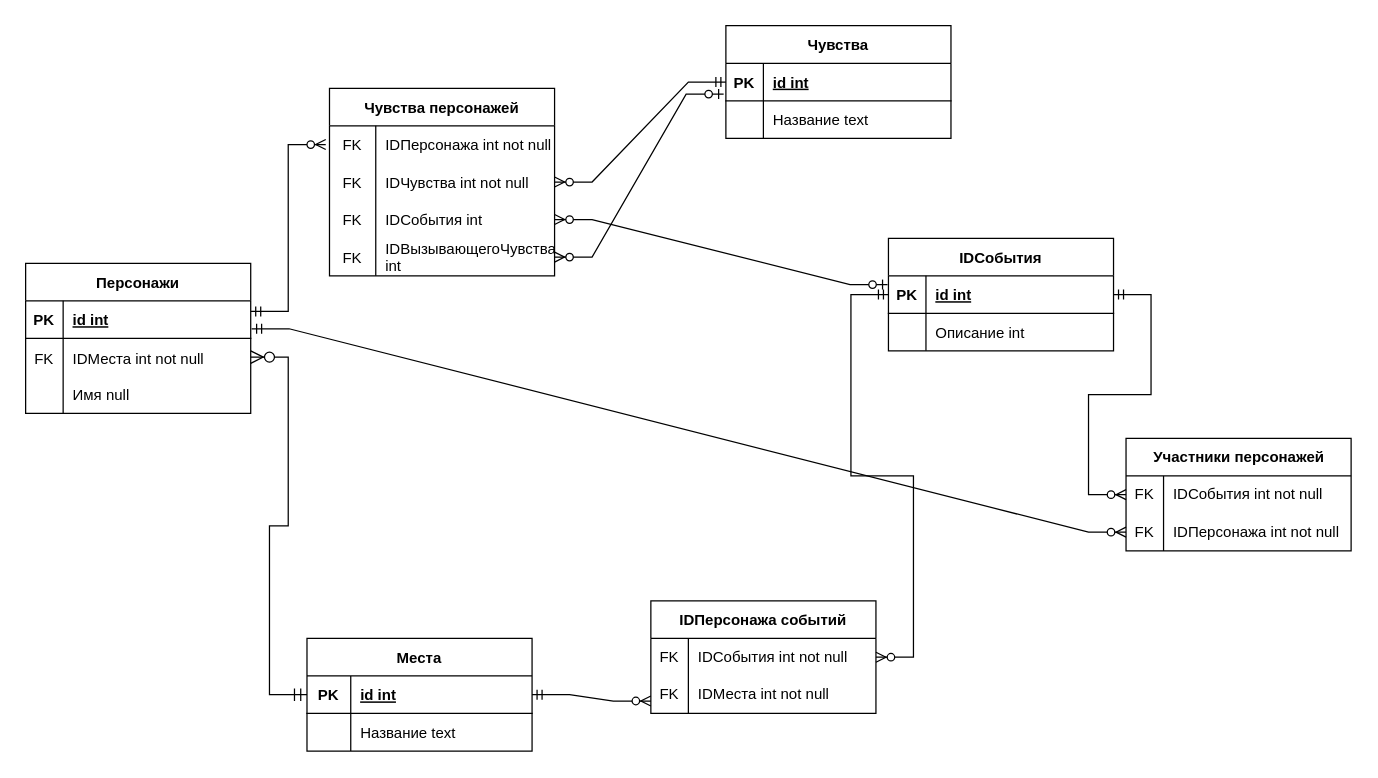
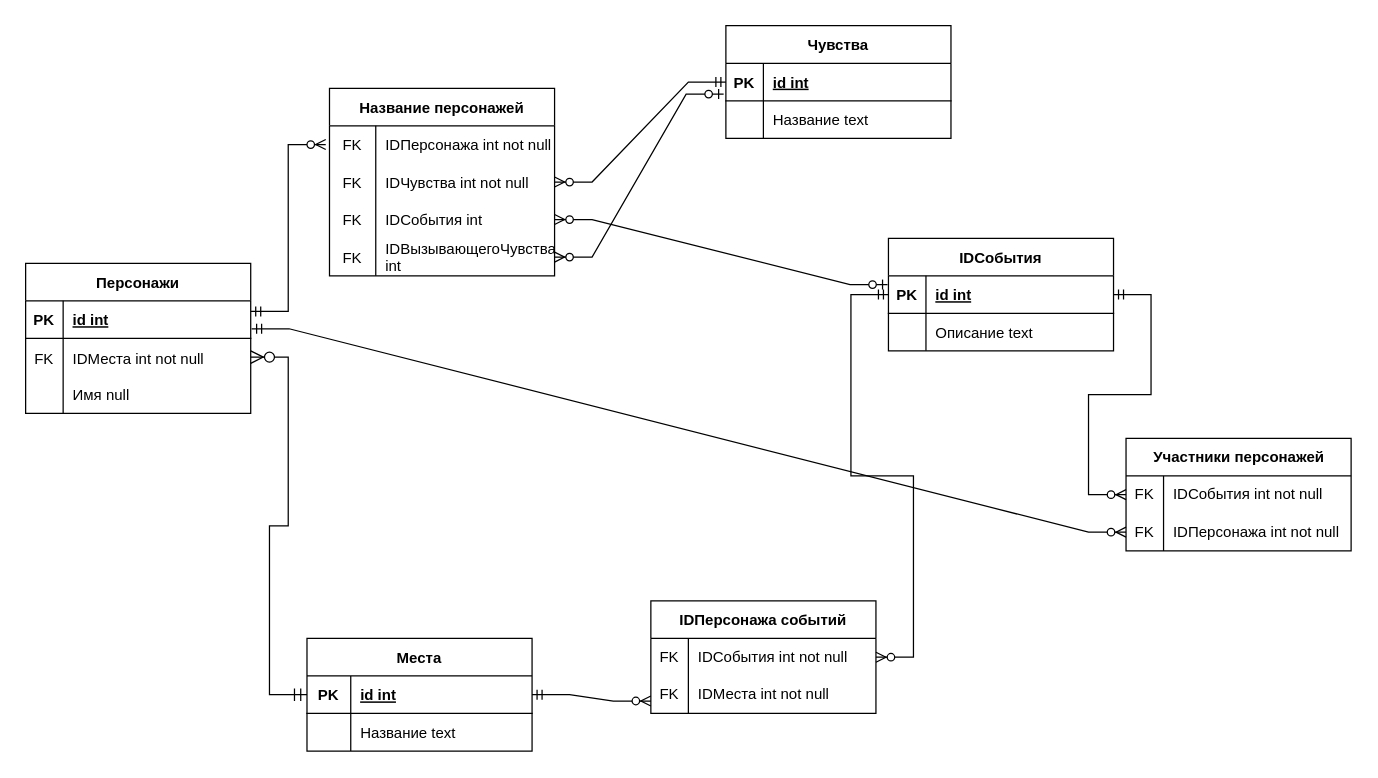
(441, 108) -> (441, 108)
(982, 333) -> (988, 333)
